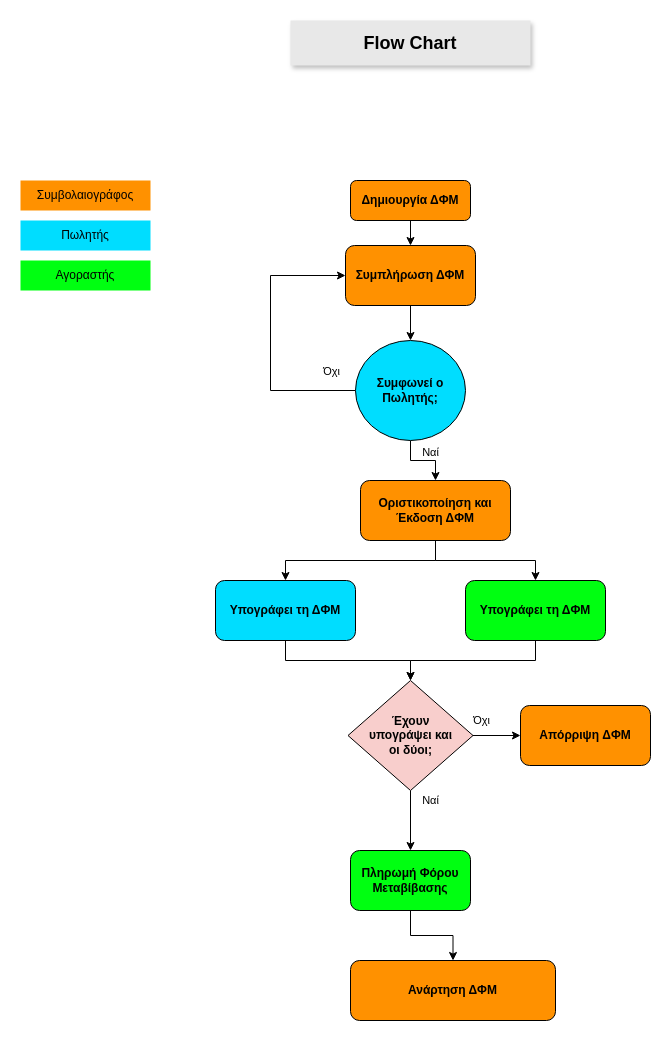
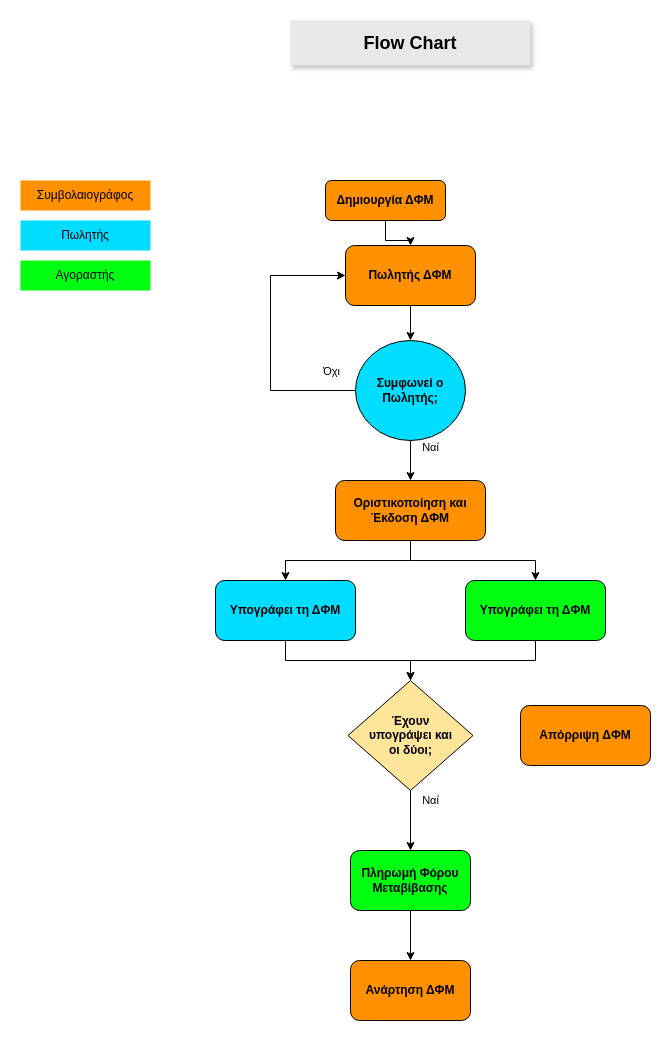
(411, 201) -> (386, 201)
(411, 276) -> (411, 276)
(436, 511) -> (411, 511)
(411, 736) -> (411, 736)
(493, 736) -> none
(453, 991) -> (411, 991)
